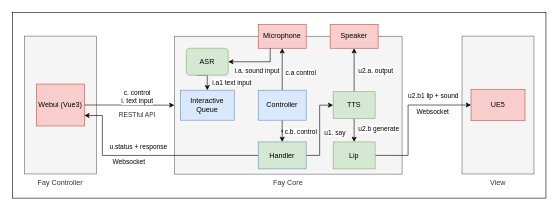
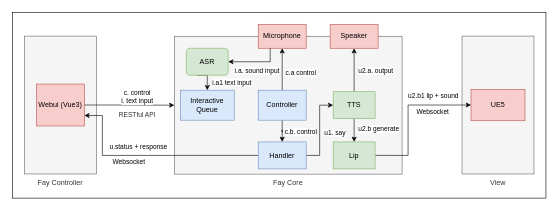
(282, 156) -> (282, 156)
